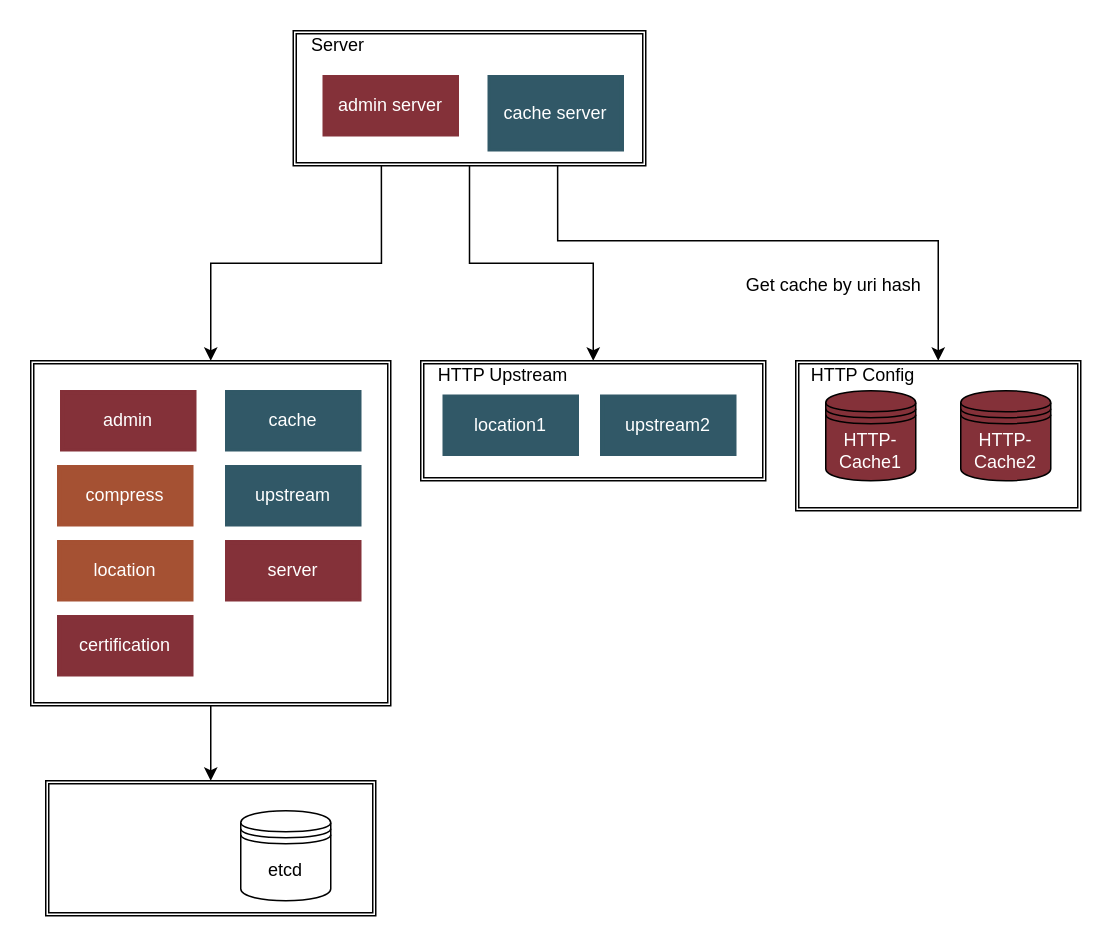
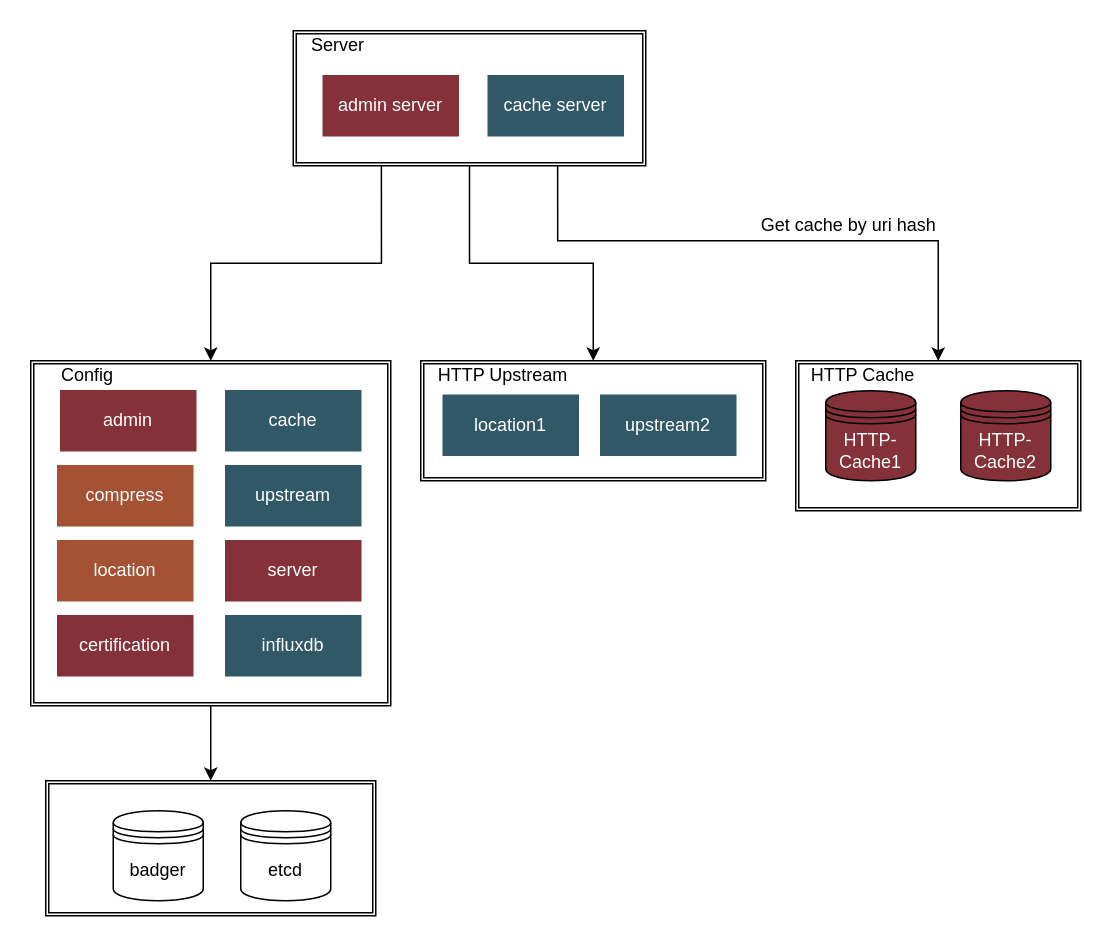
(556, 113) -> (556, 106)
(833, 286) -> (848, 226)
none -> (88, 376)
(863, 376) -> (863, 376)
none -> (293, 646)
none -> (158, 856)
